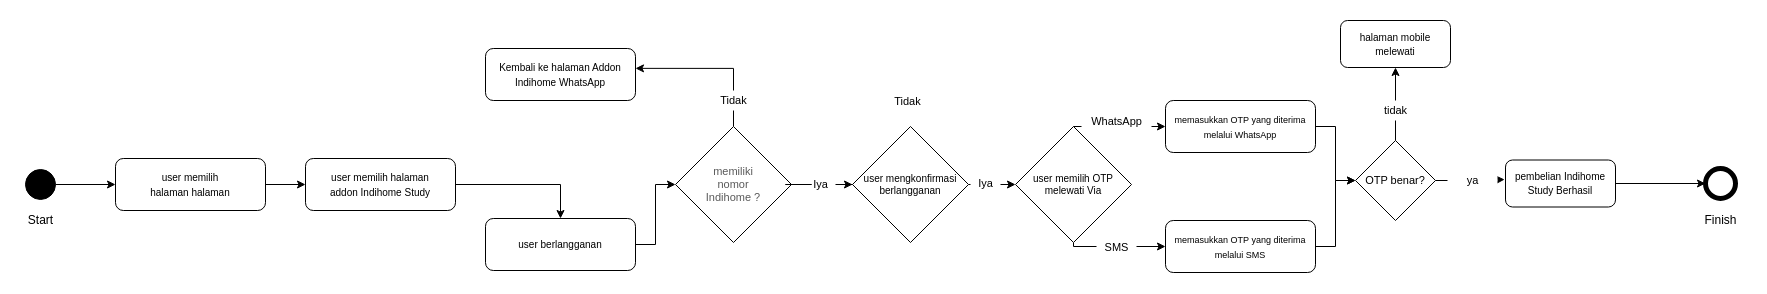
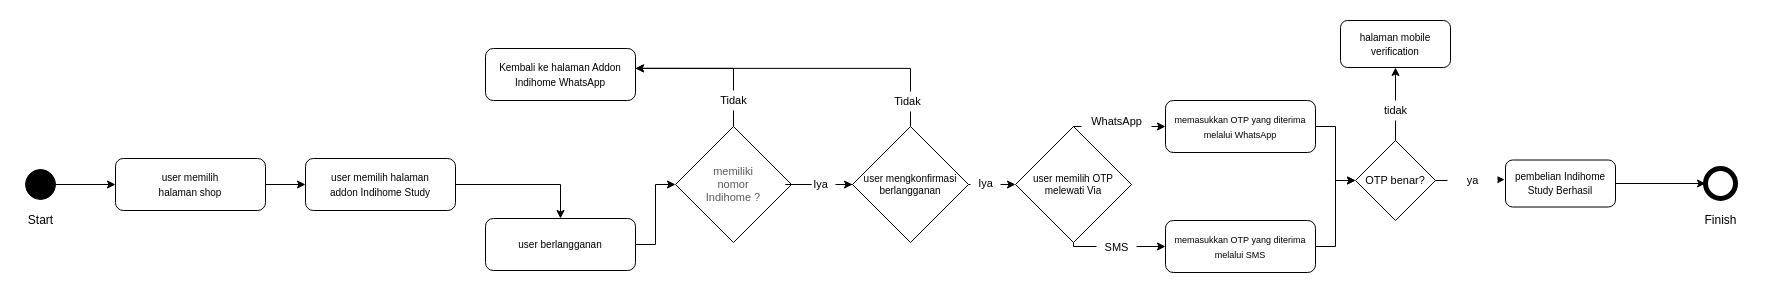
(1396, 45) -> (1396, 45)
none -> (835, 68)
(191, 185) -> (191, 185)
